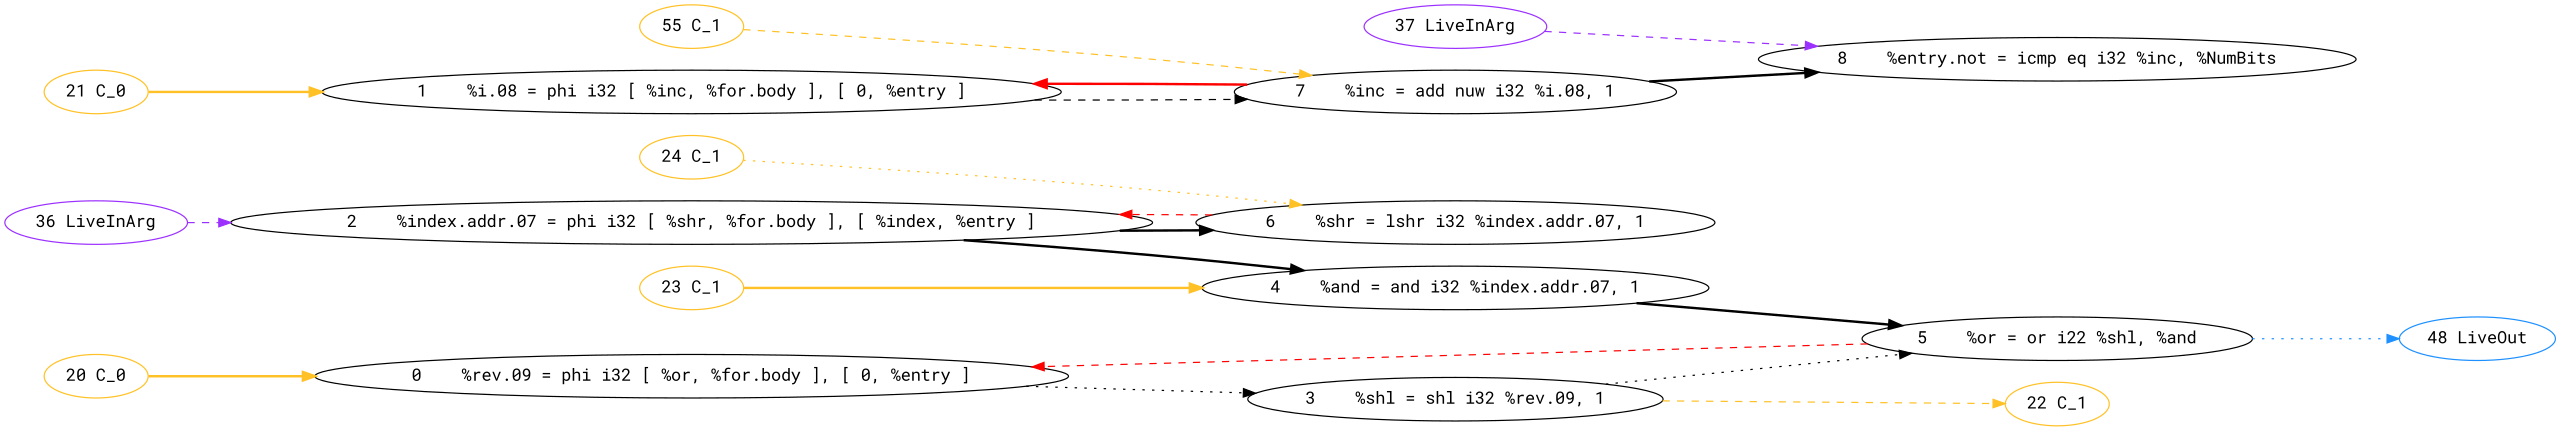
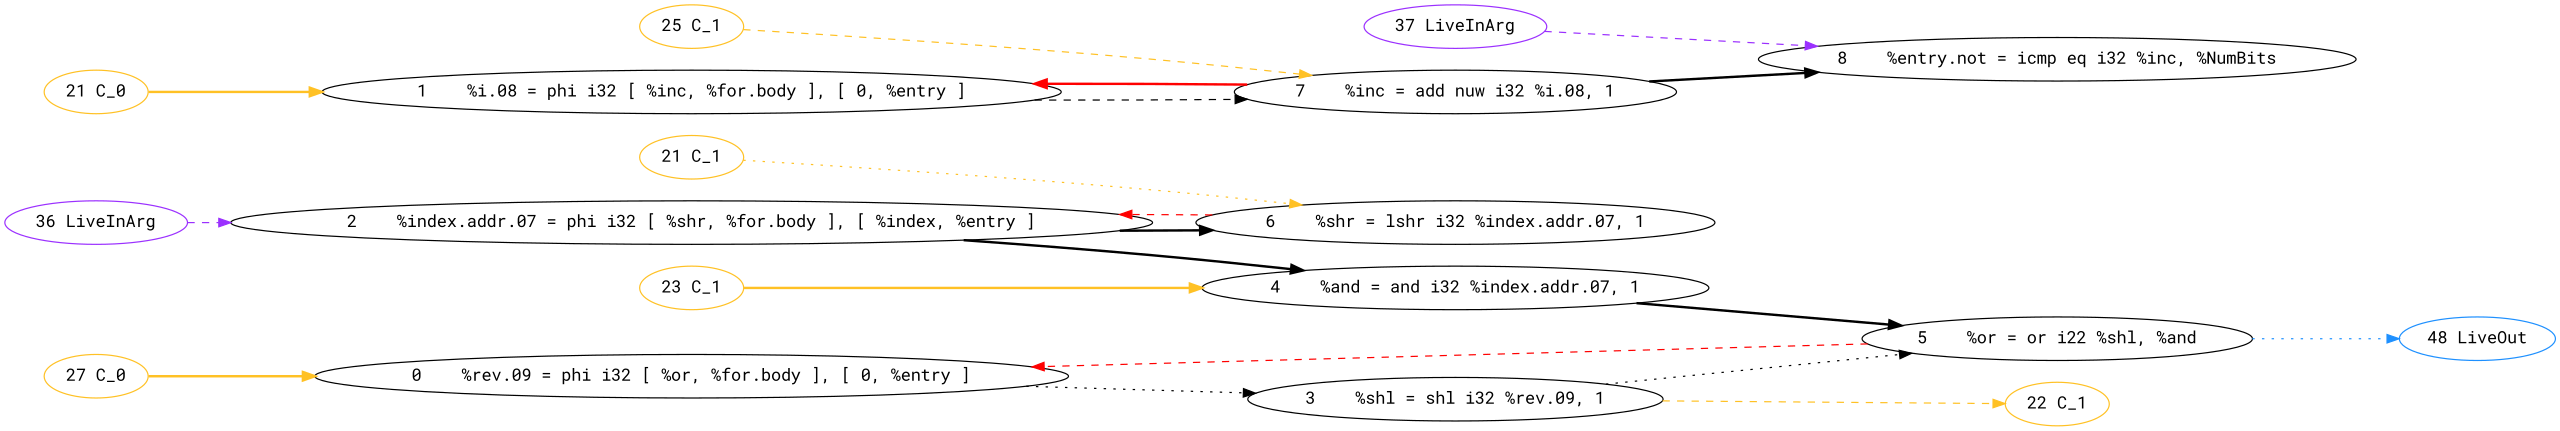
(692, 27) -> (692, 27)
(692, 157) -> (692, 157)
(96, 376) -> (96, 376)
